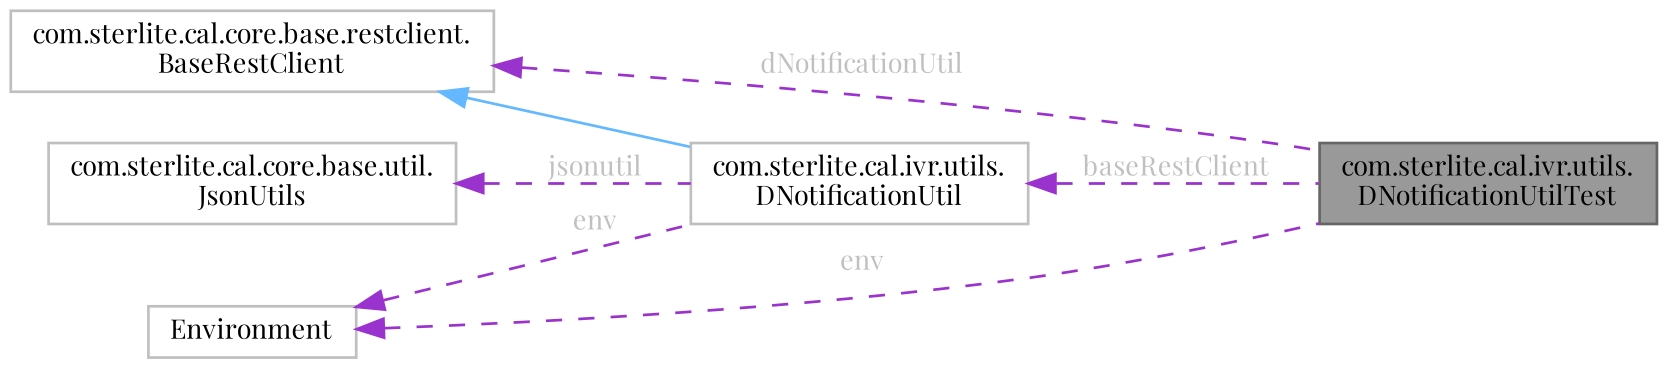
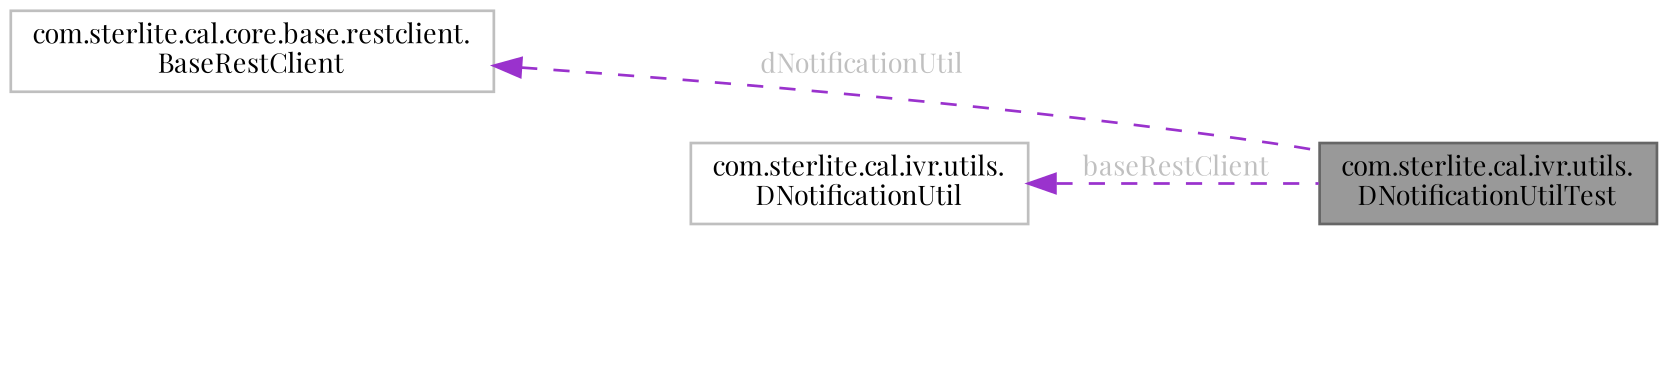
(578, 122) -> none
(252, 184) -> none
(252, 332) -> none
